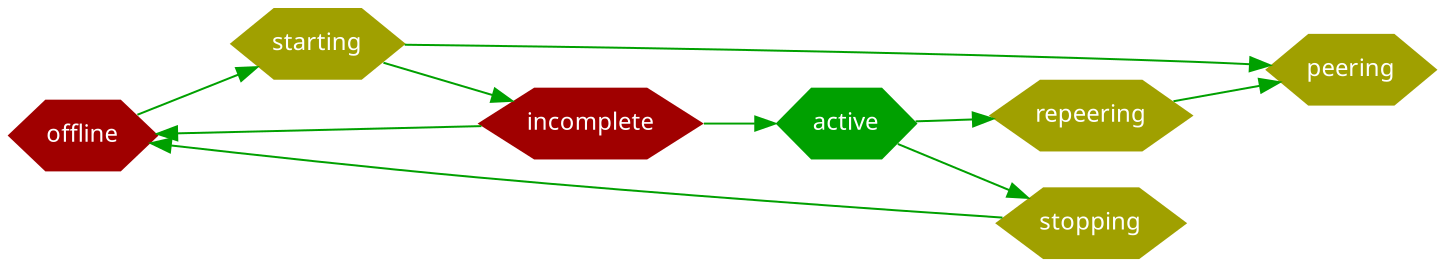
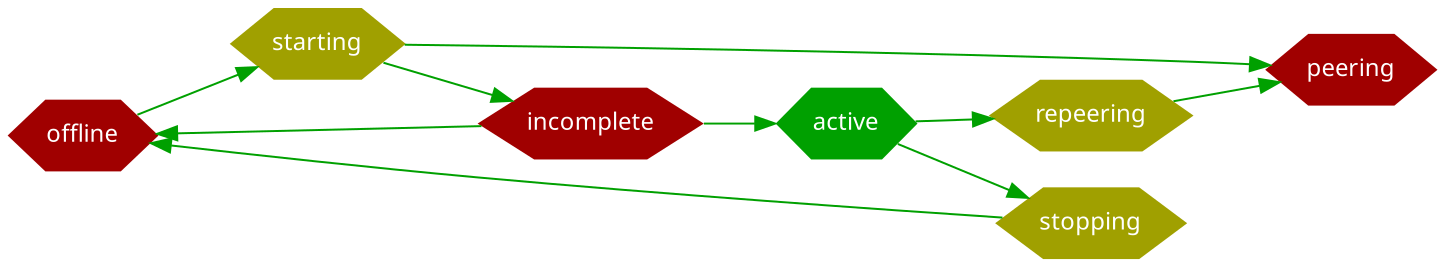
(1351, 70) -> (1351, 70)
